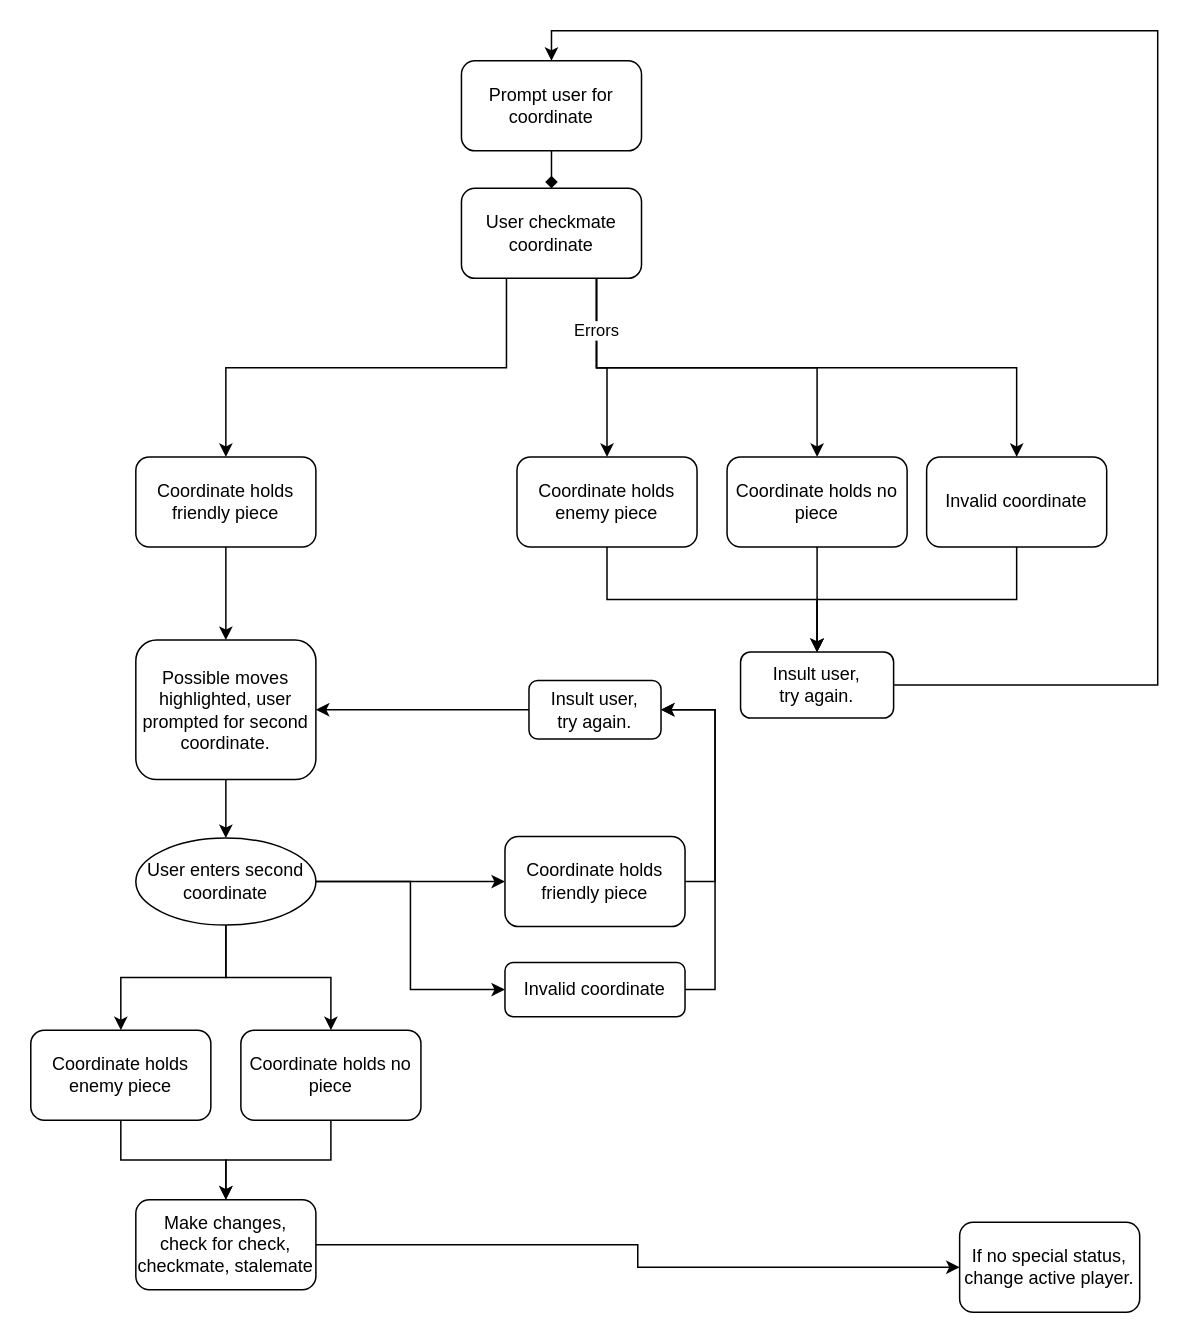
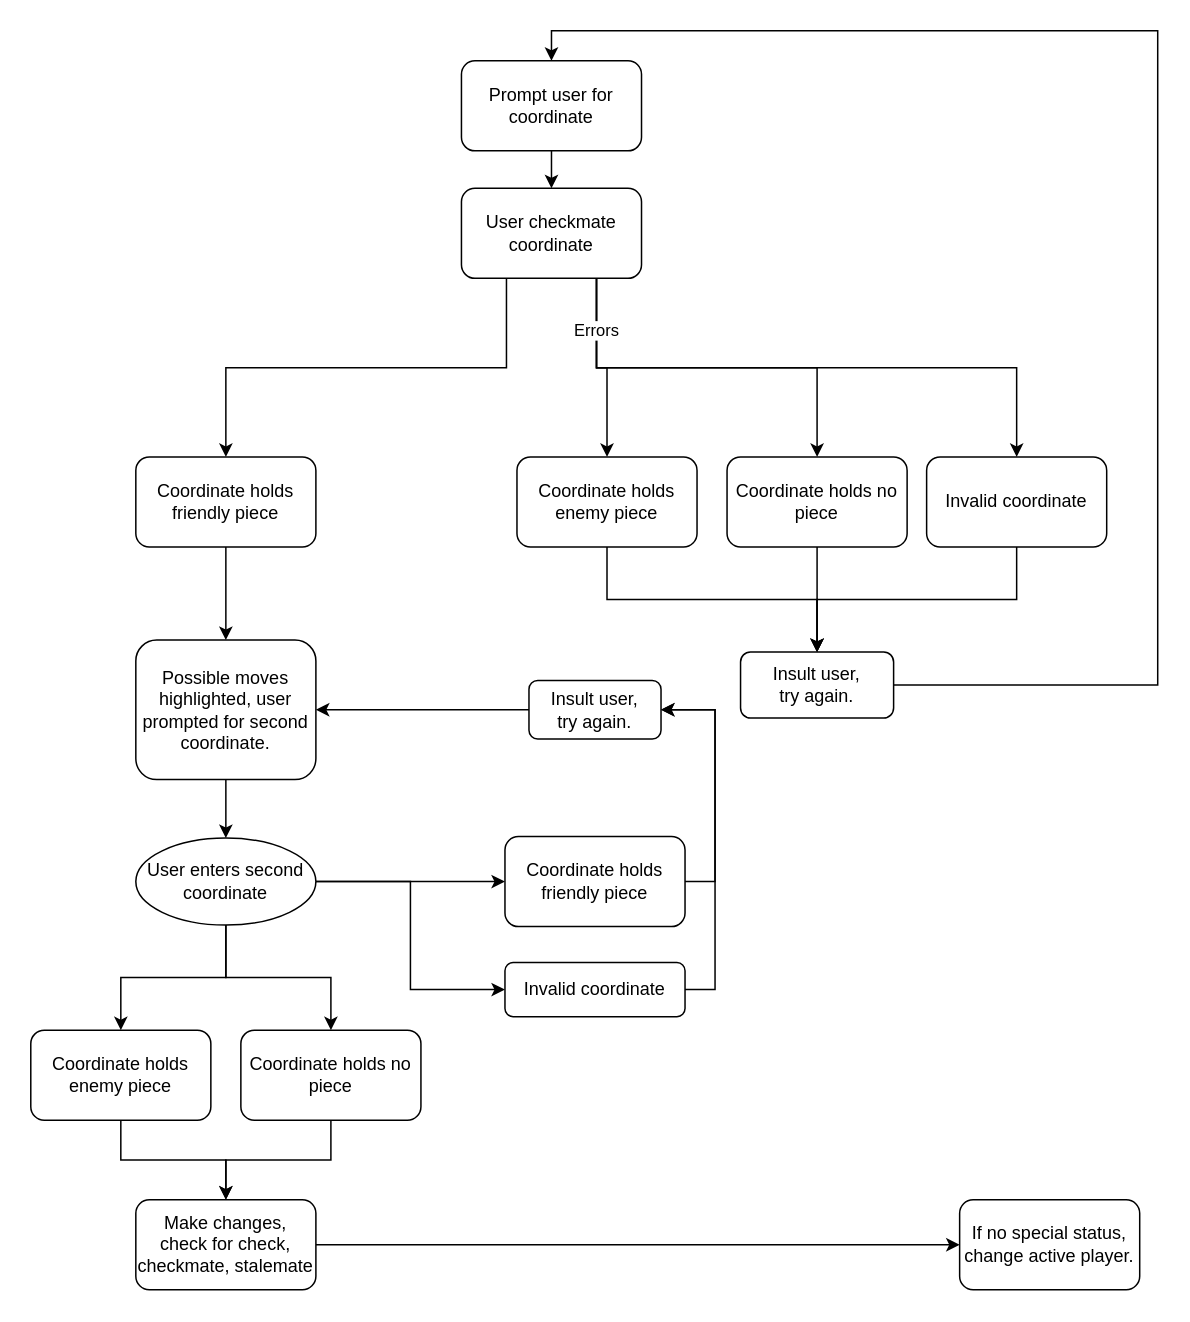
(551, 176) -> (551, 177)
(1049, 1267) -> (1049, 1244)
